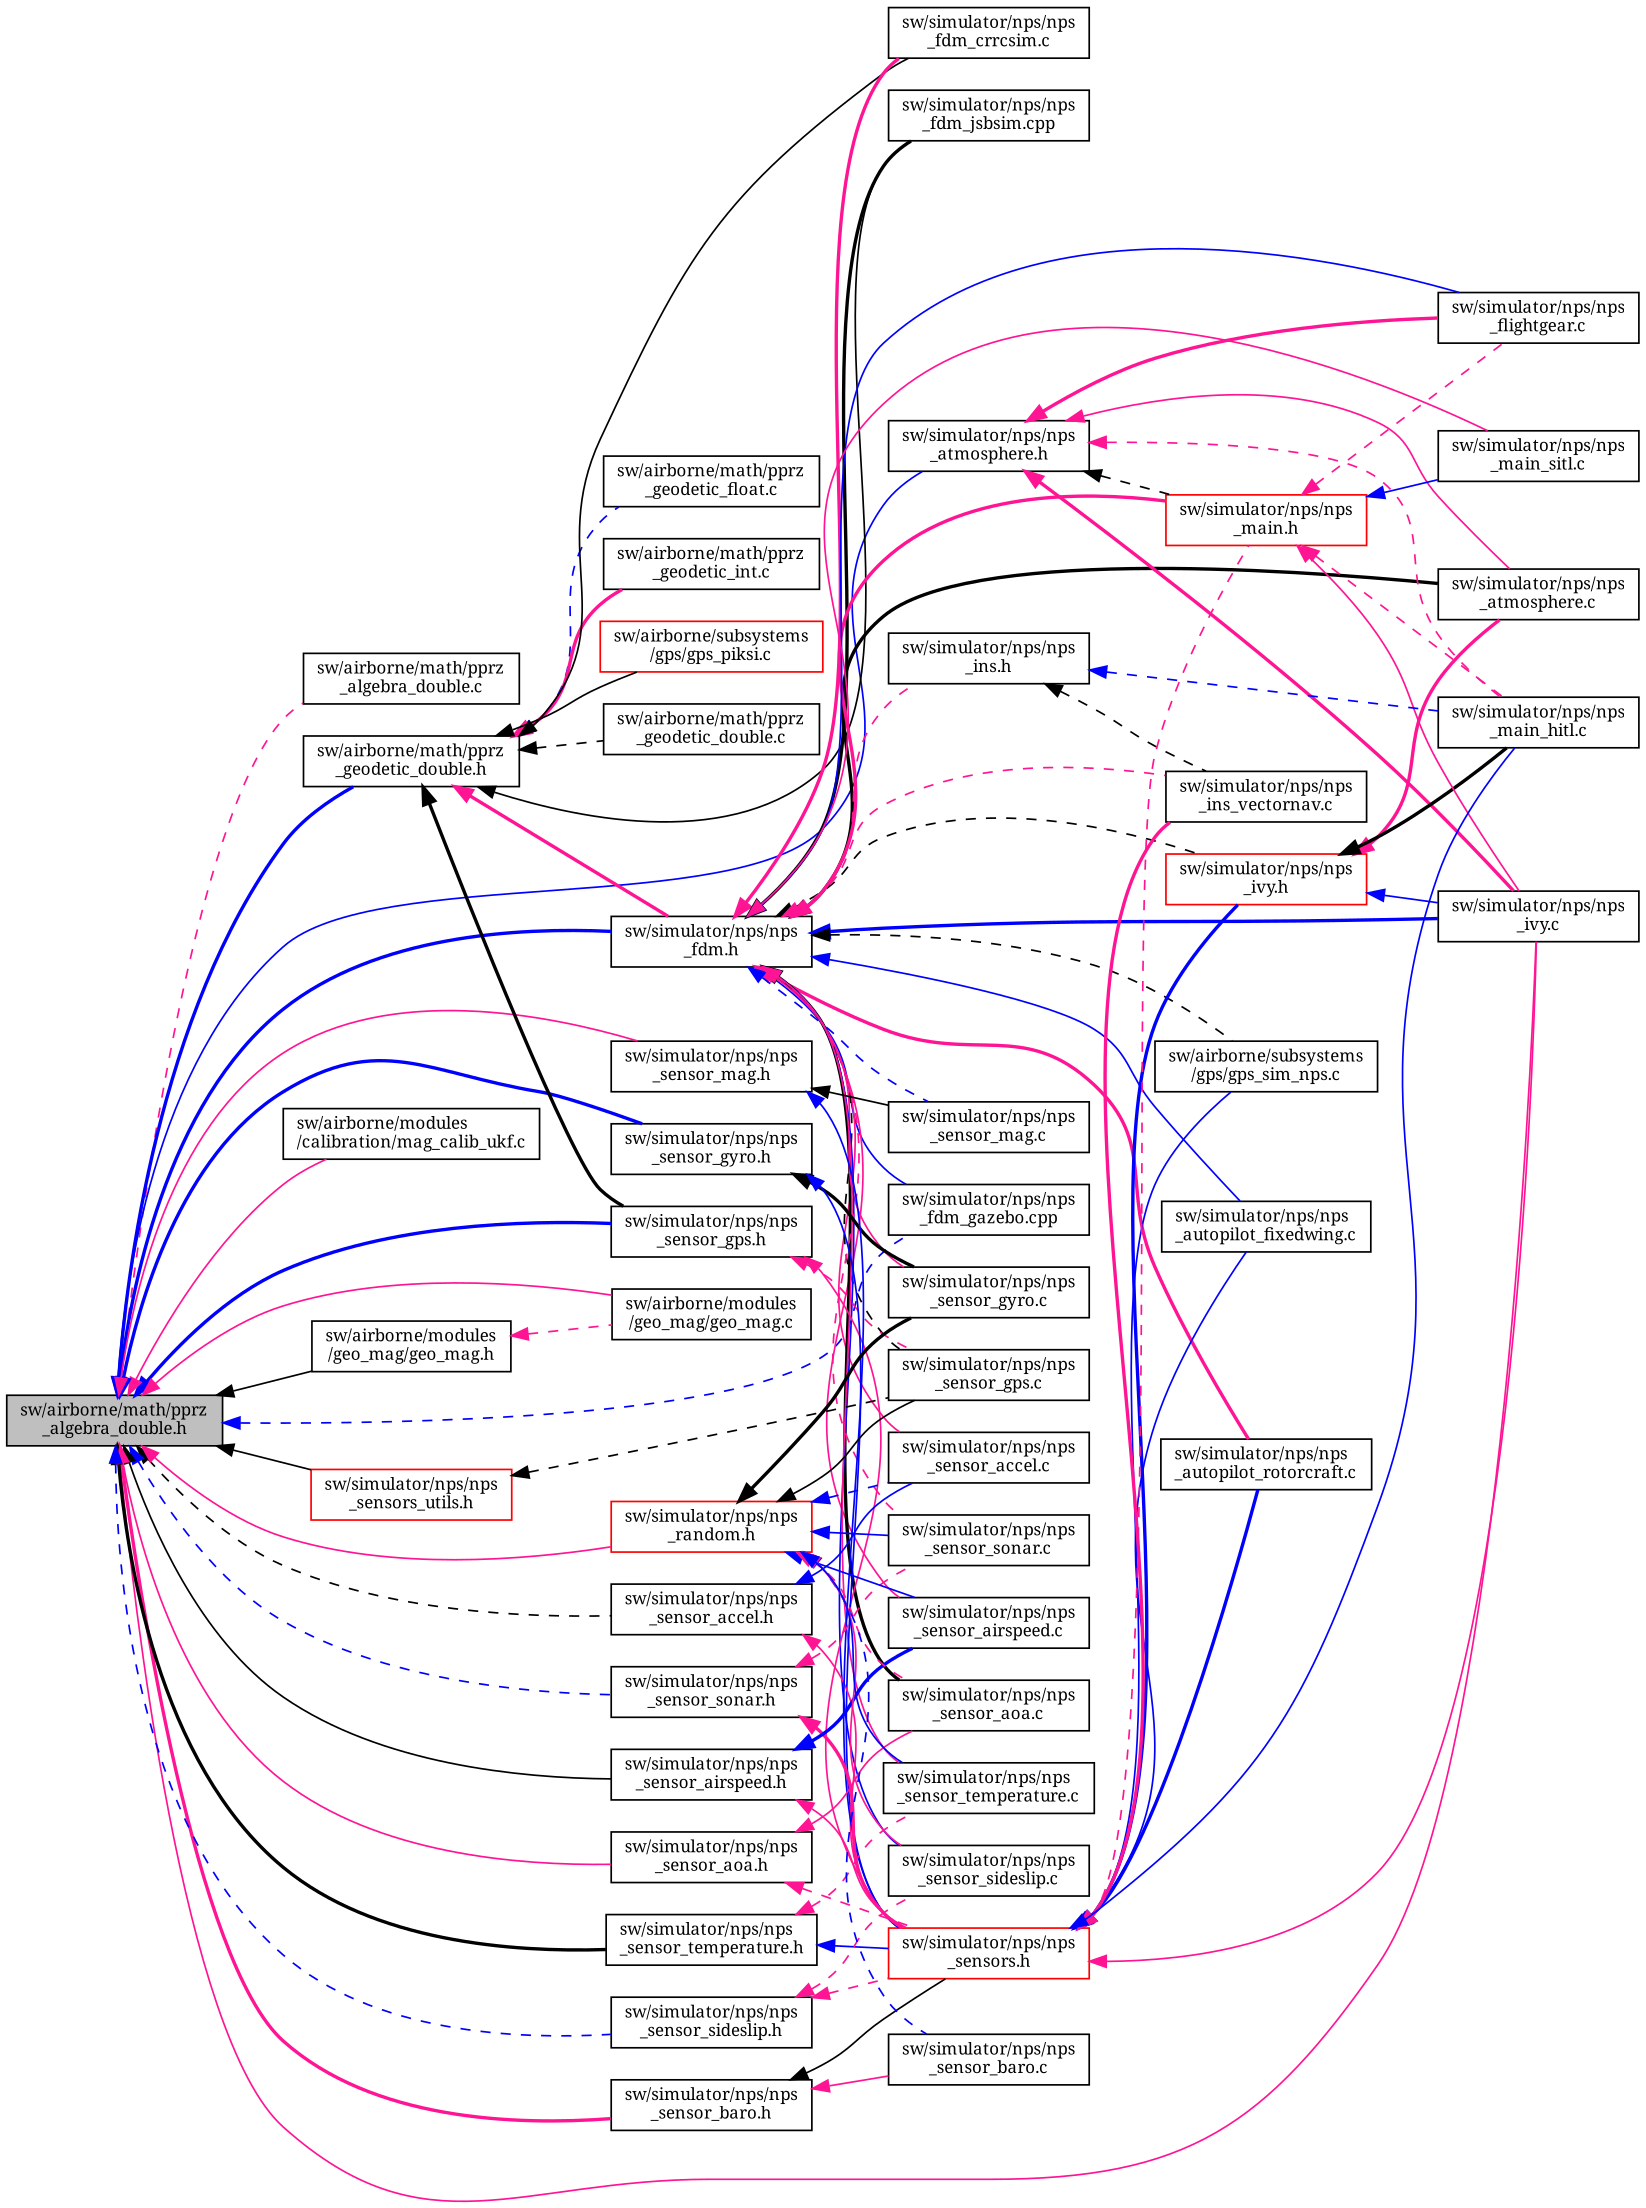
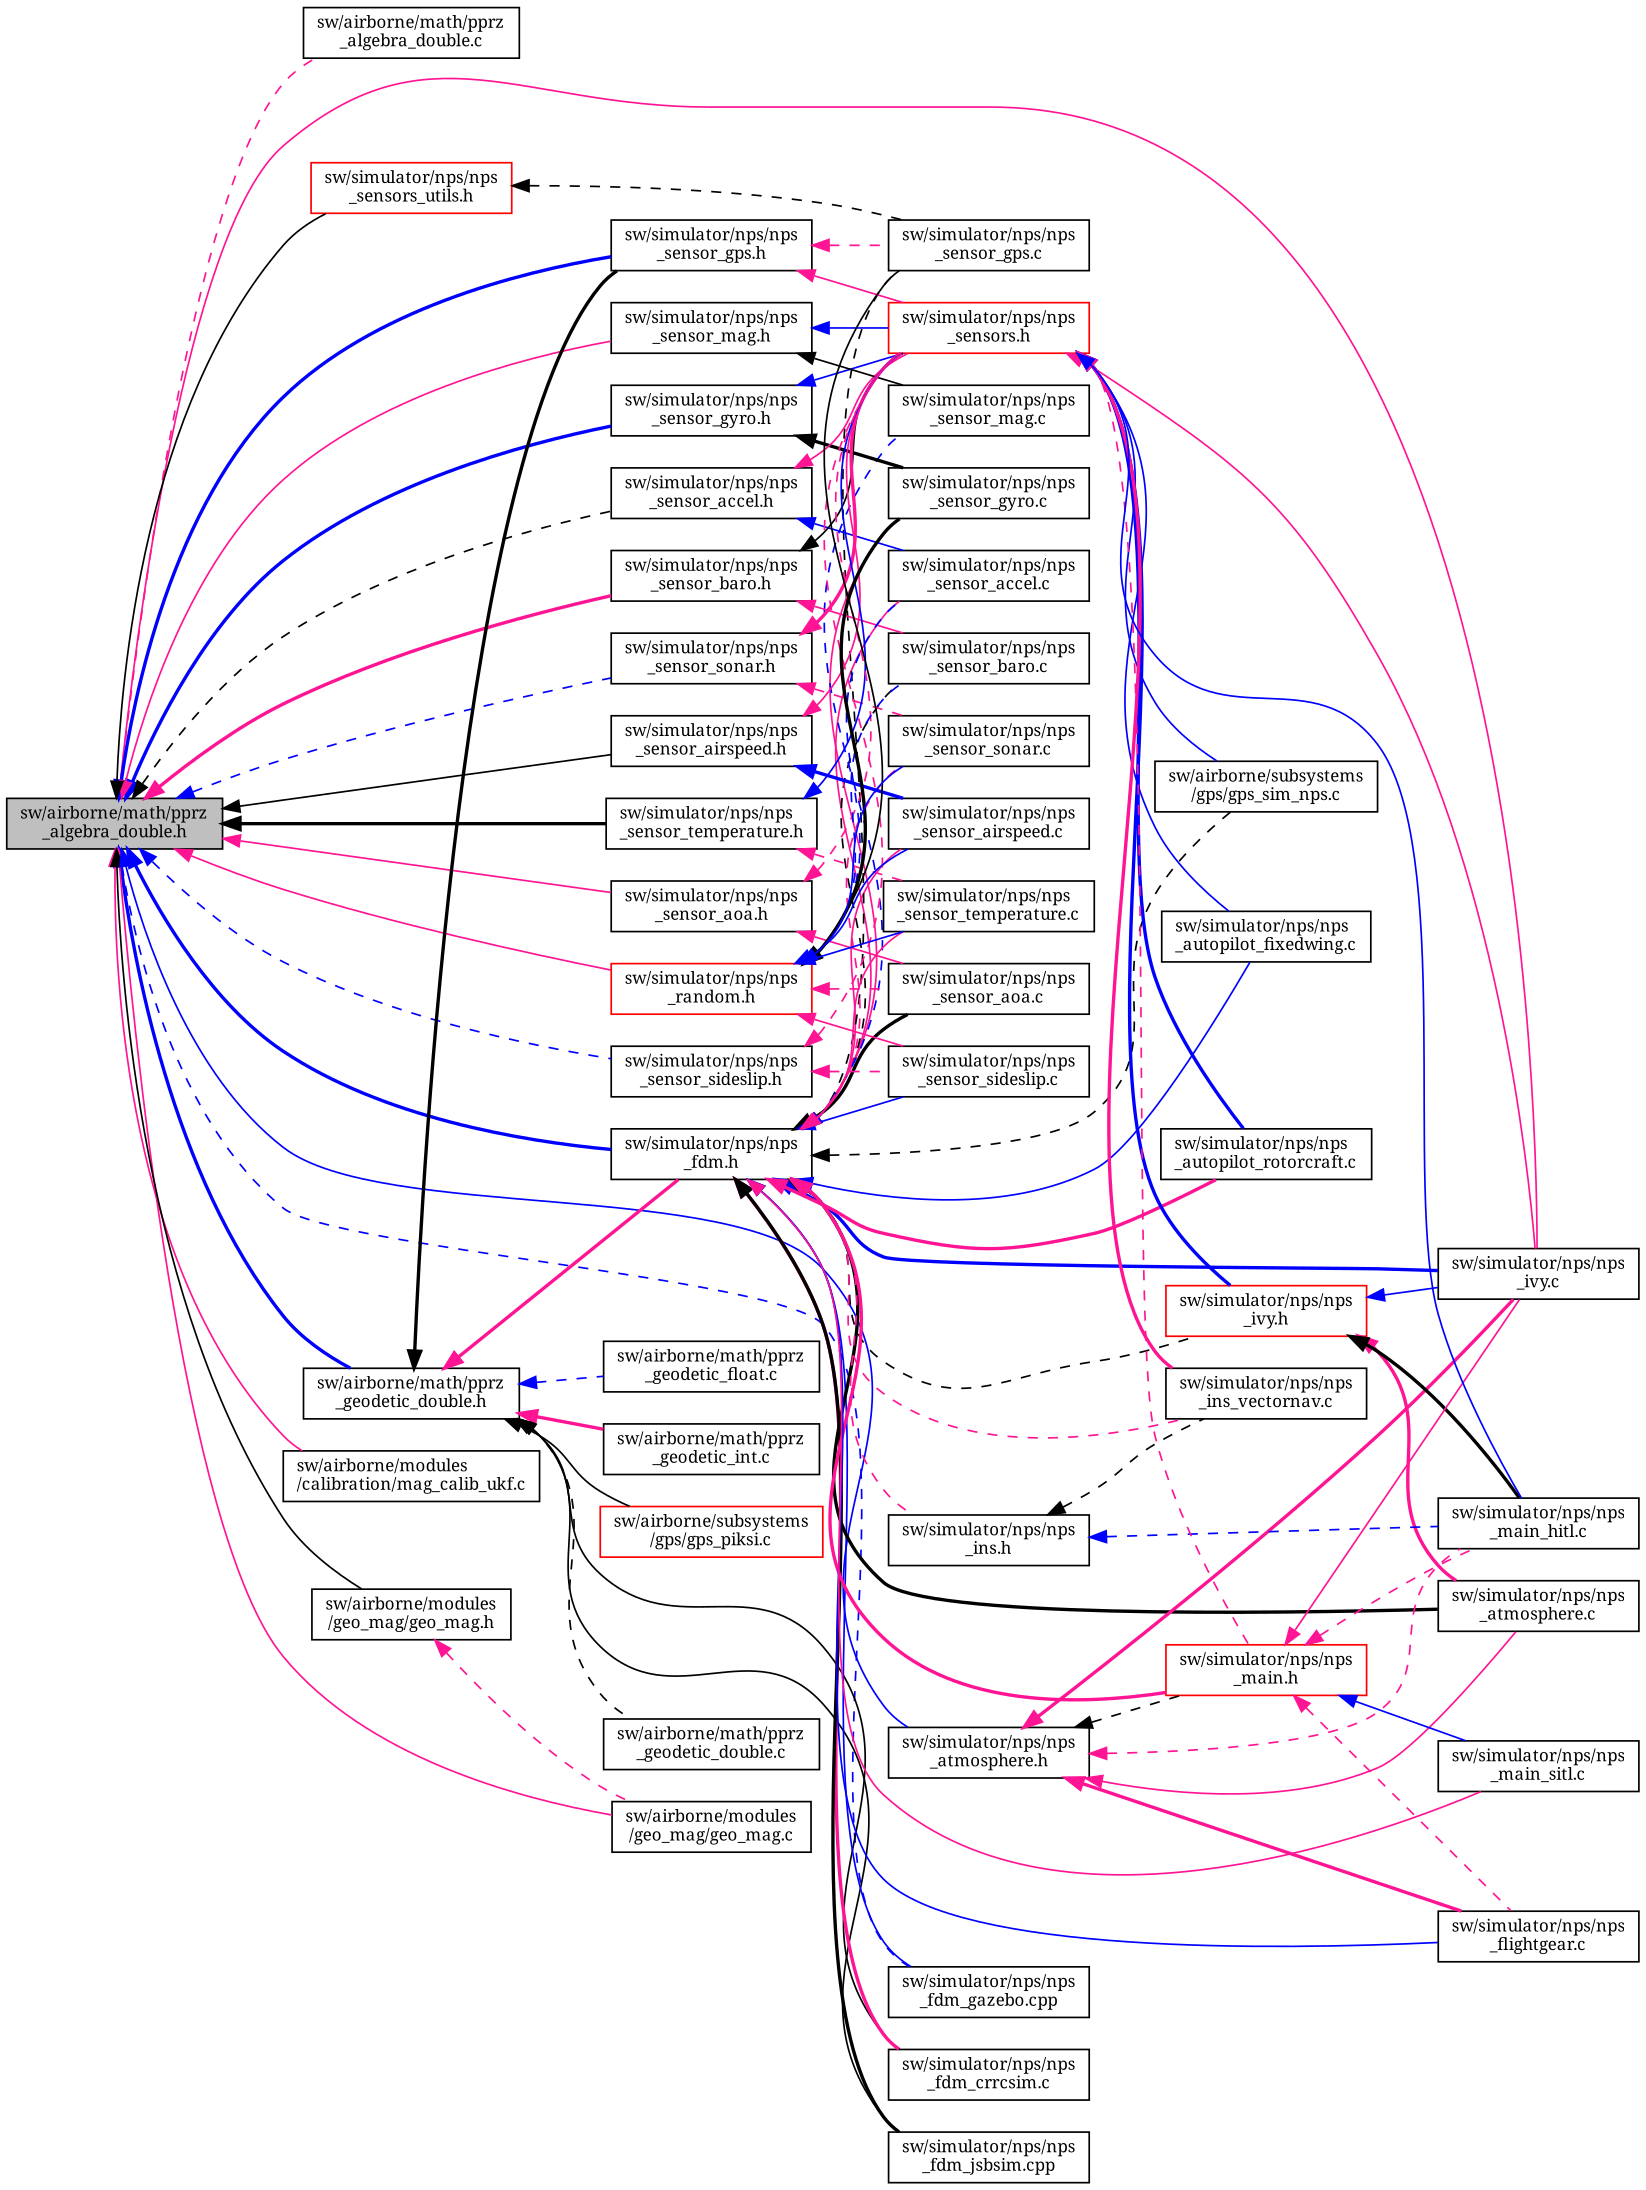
none -> (852, 898)
